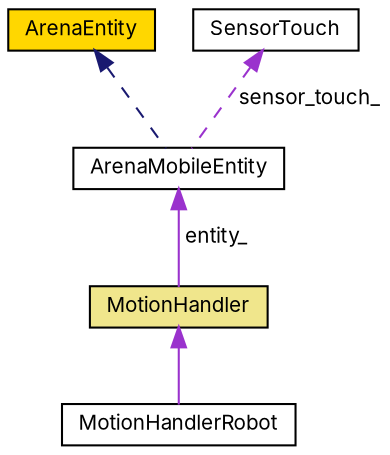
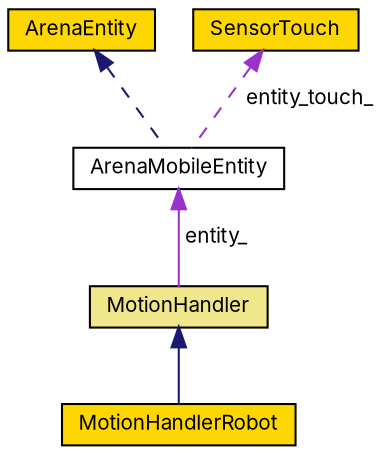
(276, 30) -> (276, 30)
(307, 99) -> (307, 99)
(179, 376) -> (179, 376)
(179, 425) -> (179, 425)
